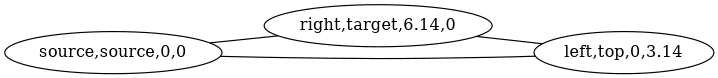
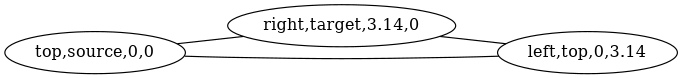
(378, 26) -> (342, 26)
(113, 53) -> (95, 53)
